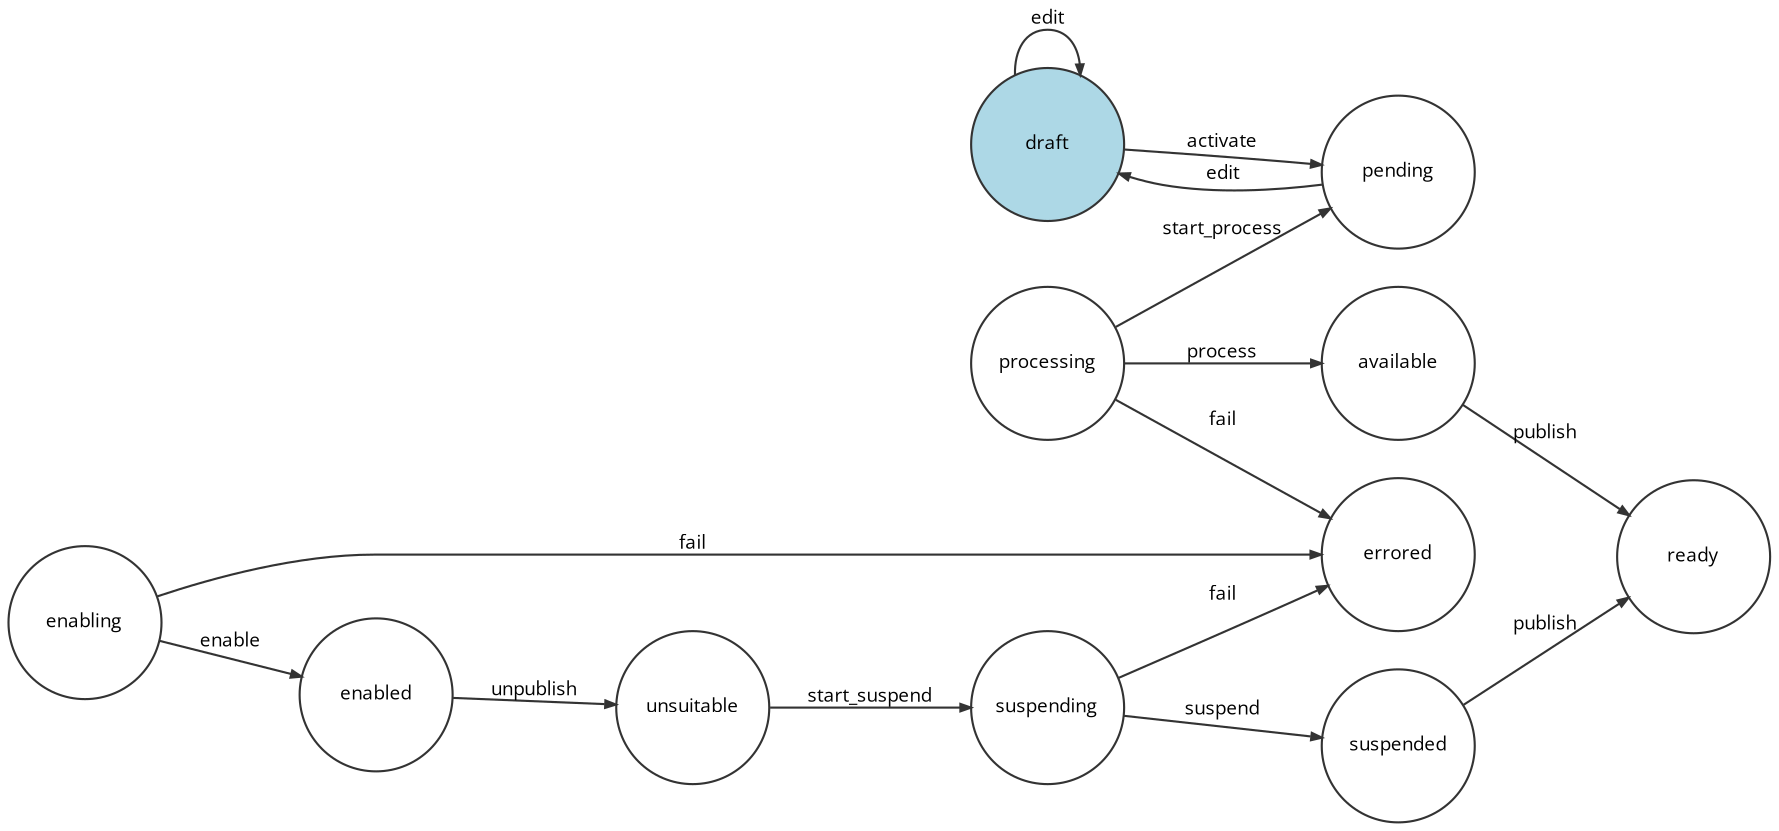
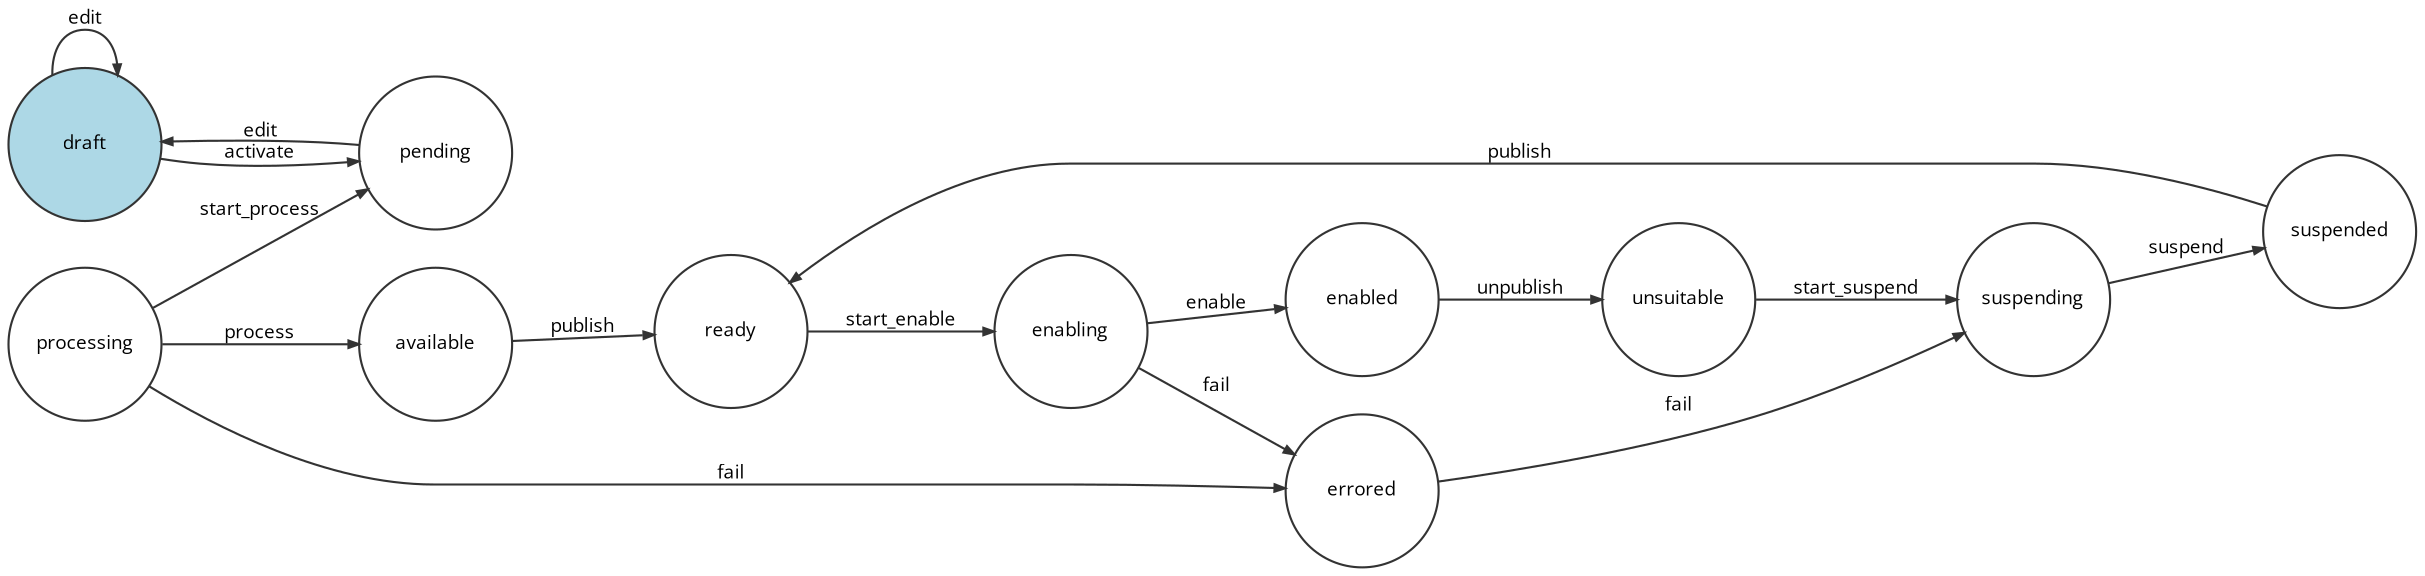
none -> (895, 332)
(1218, 635) -> (1702, 431)
